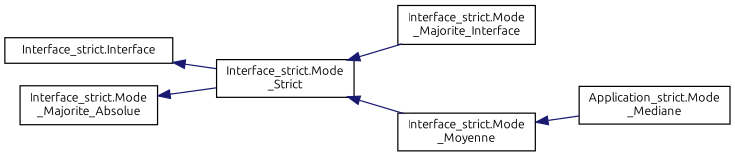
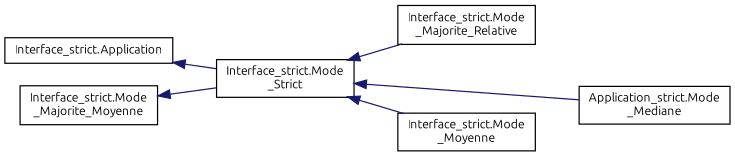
(467, 25) -> (467, 25)
(89, 50) -> (89, 50)
(89, 105) -> (89, 105)
(564, 118) -> (473, 92)
